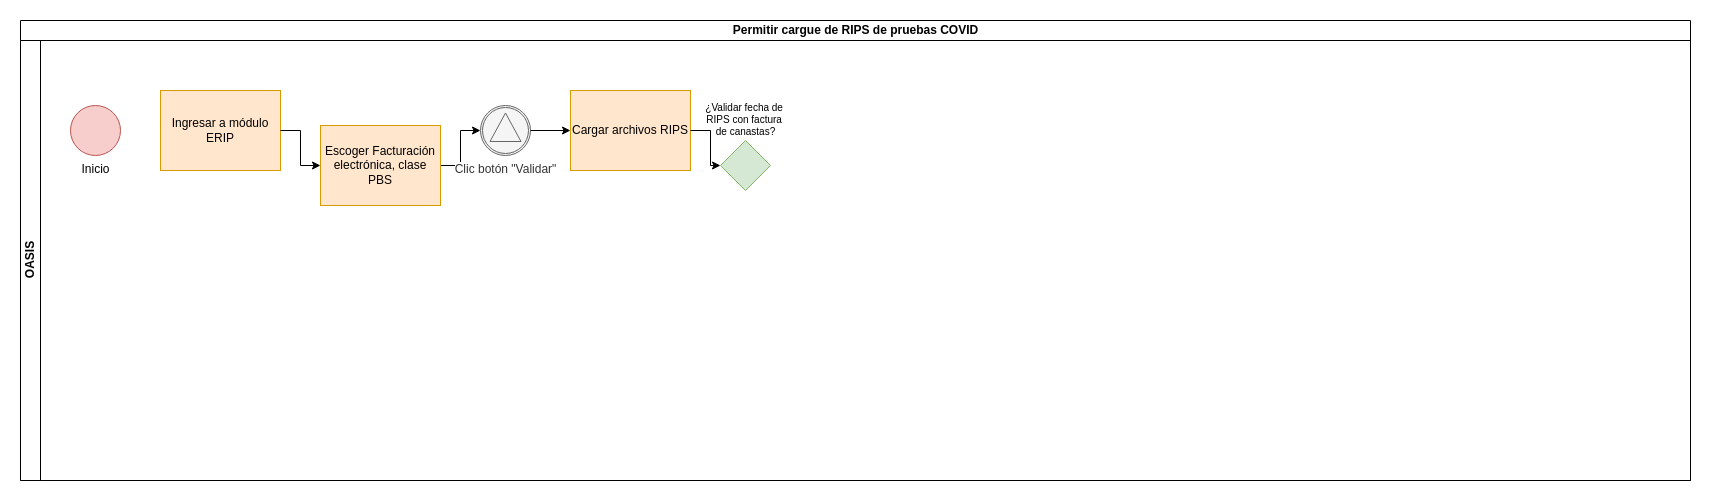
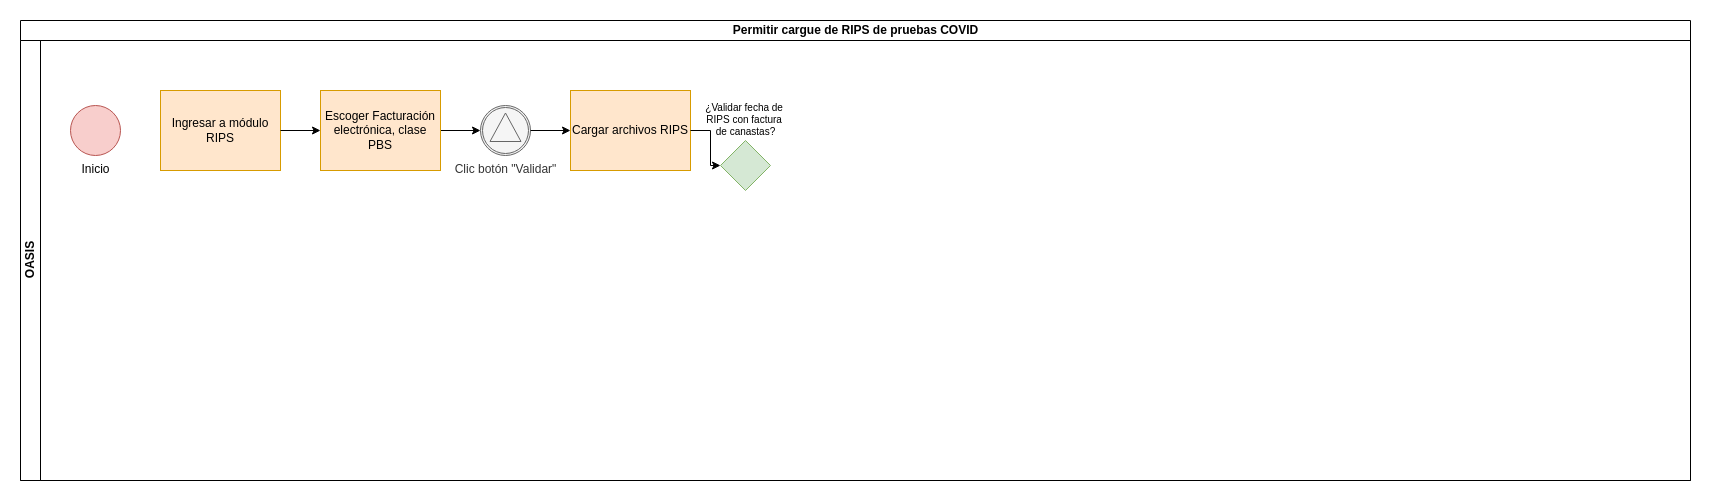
(221, 131) -> (221, 131)
(381, 166) -> (381, 131)
